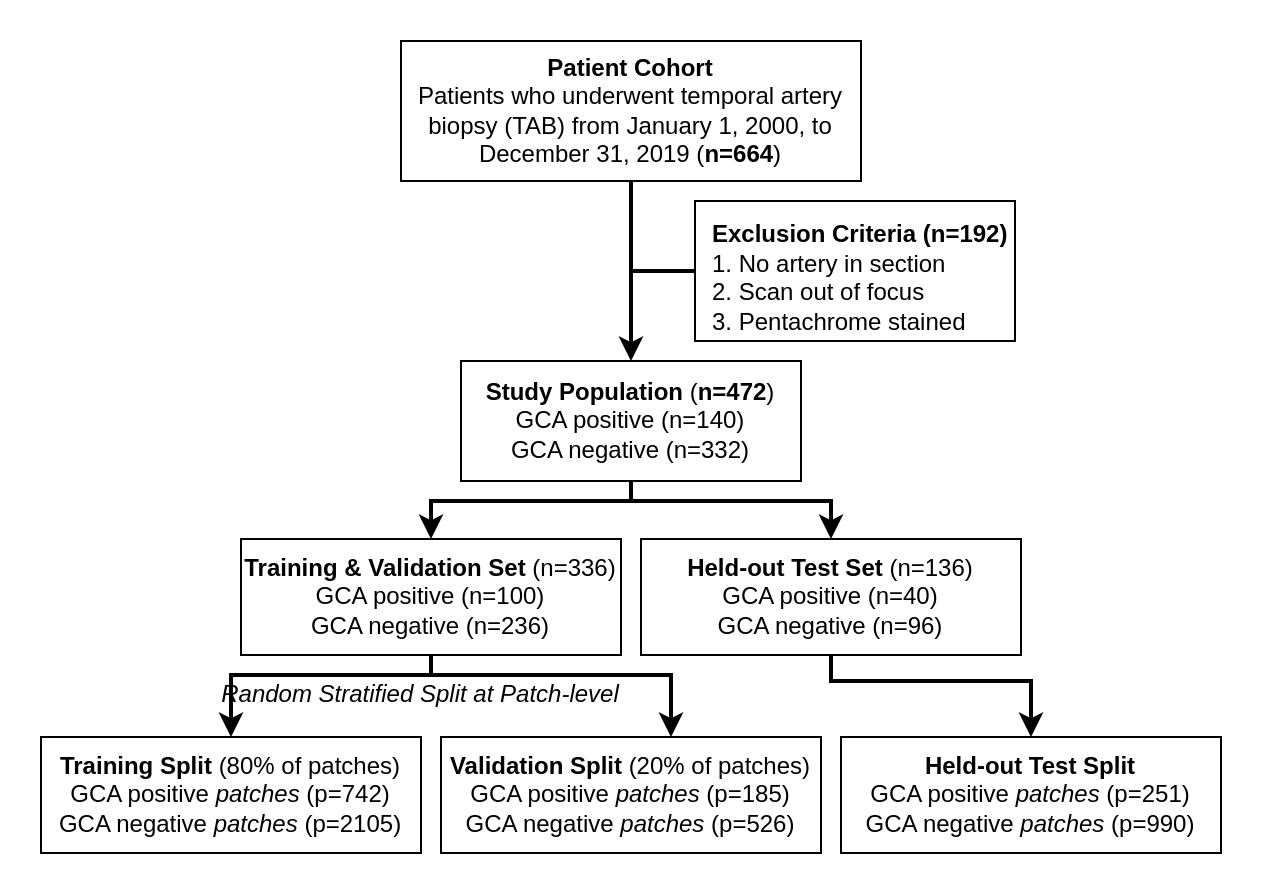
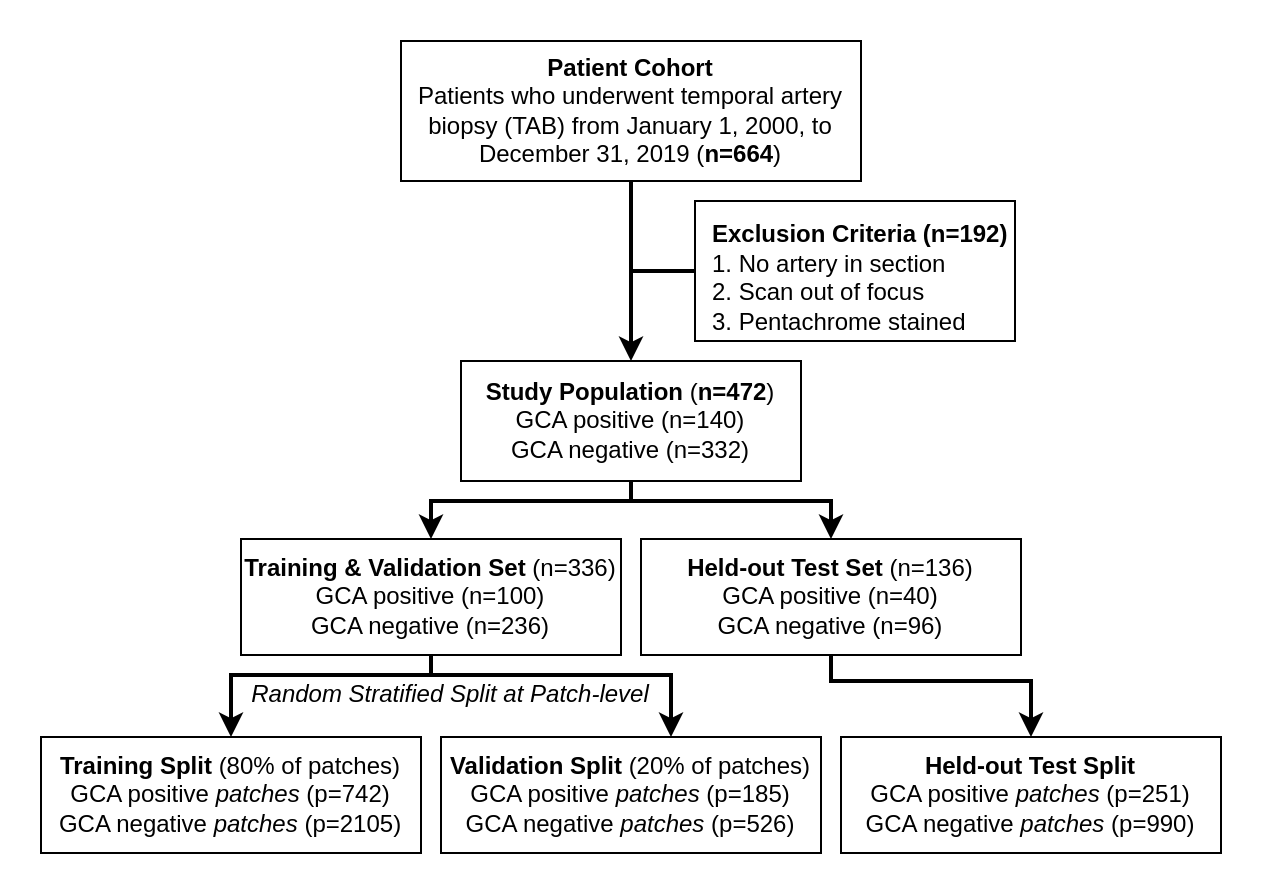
(421, 695) -> (451, 695)
